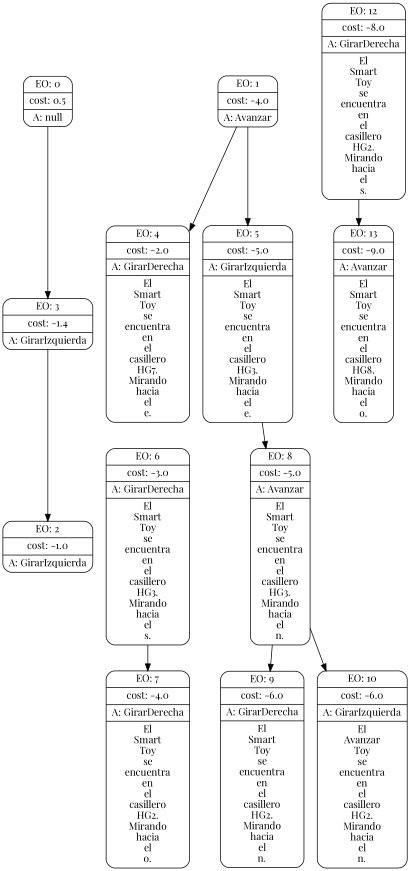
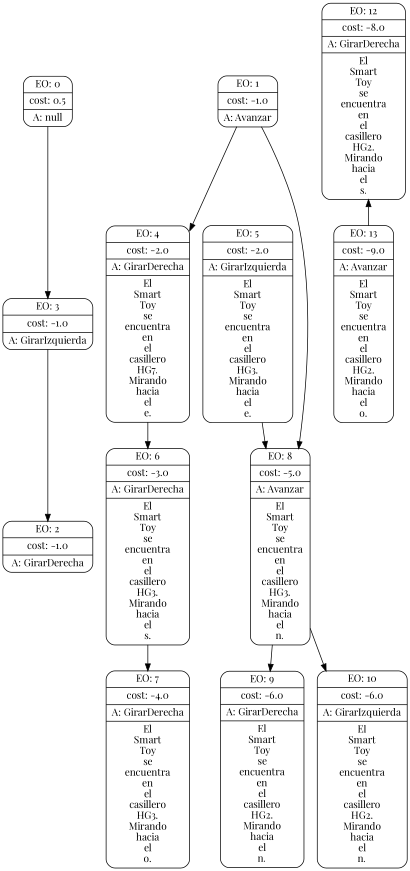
(248, 101) -> (248, 101)
(248, 173) -> (306, 281)
(359, 209) -> (369, 216)
(248, 250) -> (248, 250)
(48, 323) -> (48, 323)
(364, 371) -> (364, 371)
none -> (148, 432)
(48, 563) -> (48, 563)
(362, 740) -> (362, 740)
(148, 816) -> (148, 816)
